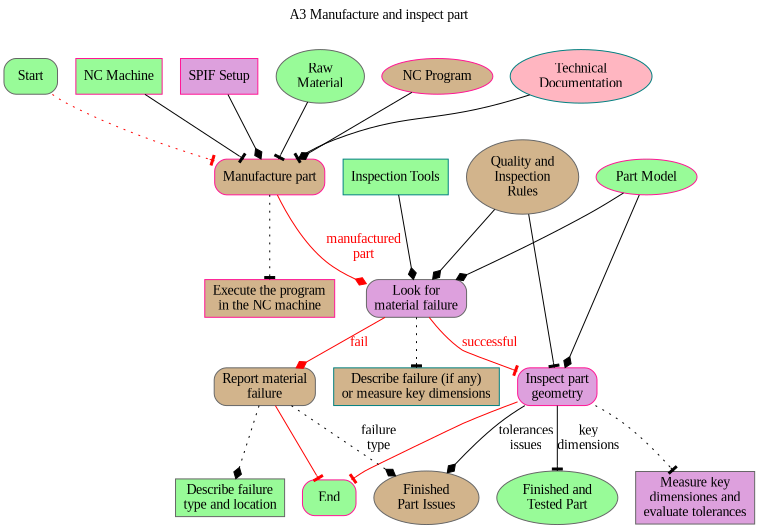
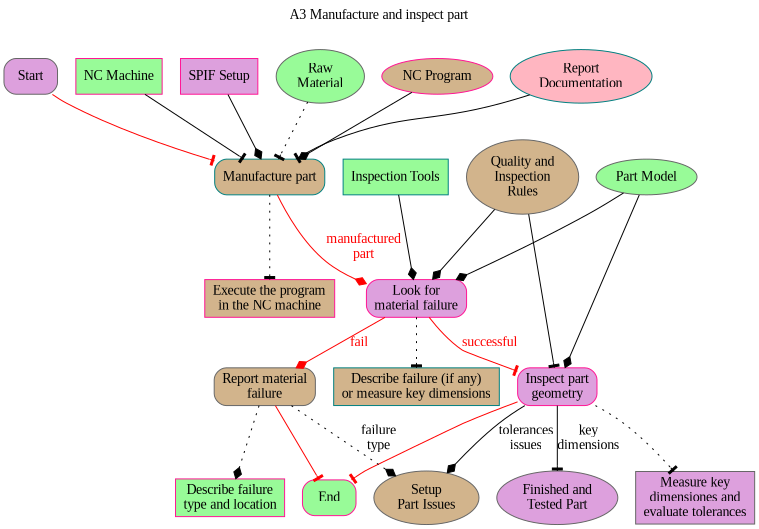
(31, 76) -> (31, 76)
(581, 76) -> (581, 76)
(294, 128) -> (294, 128)
(129, 131) -> (129, 131)
(270, 177) -> (270, 177)
(647, 177) -> (647, 177)
(416, 298) -> (416, 298)
(230, 498) -> (230, 498)
(426, 498) -> (426, 498)
(557, 498) -> (557, 498)
